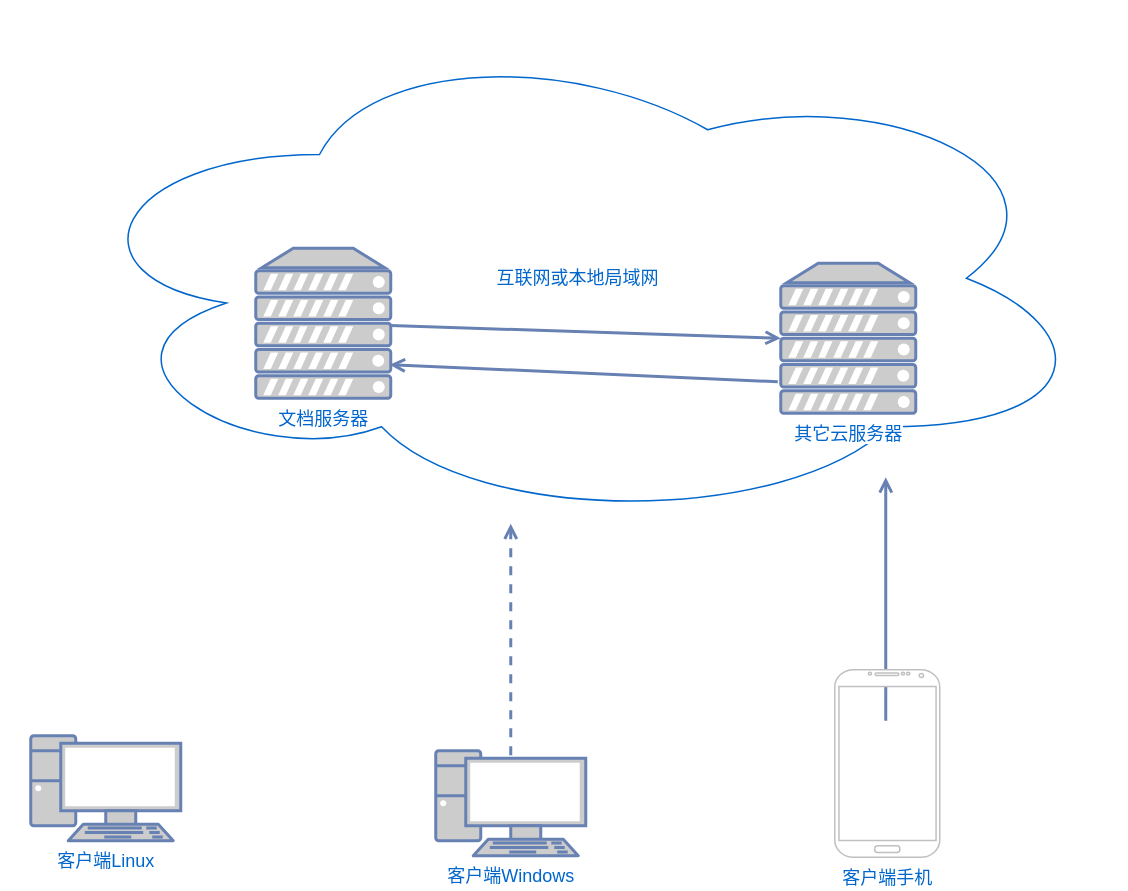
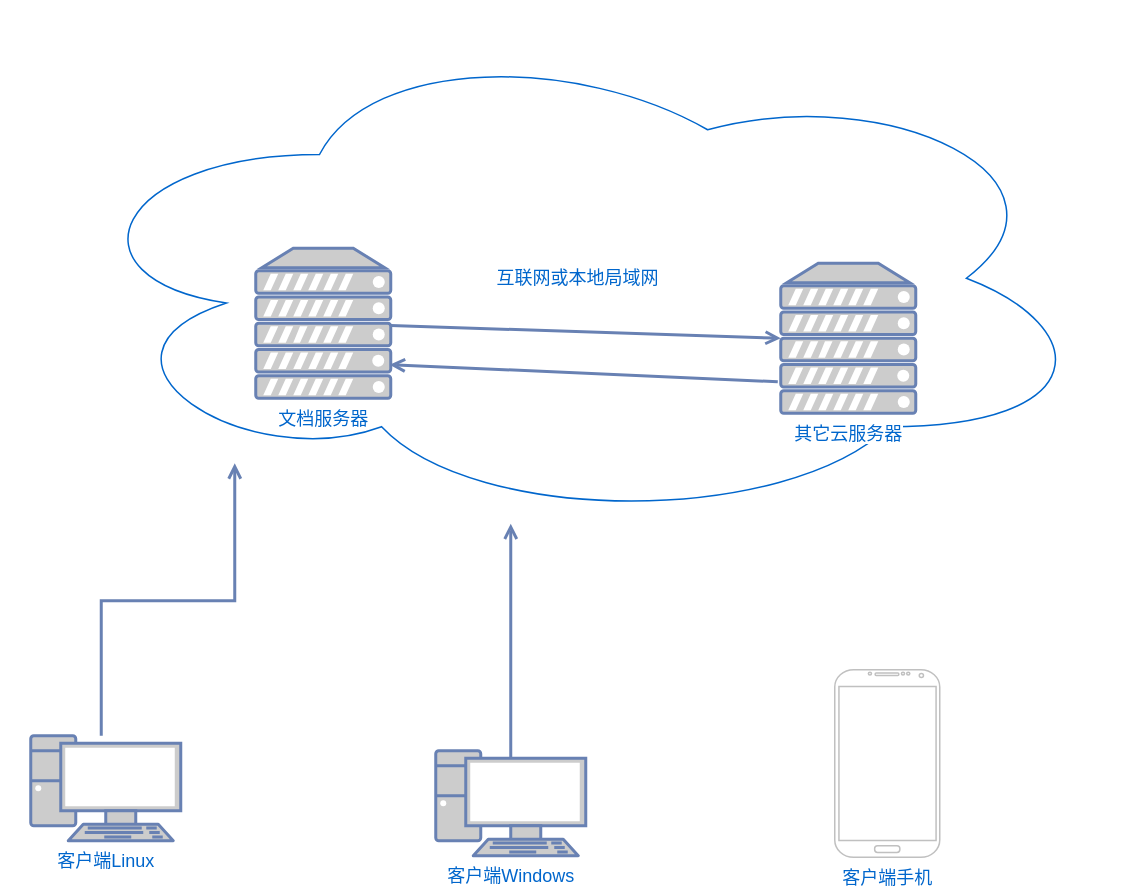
(886, 576) -> none
none -> (165, 601)
(511, 648) -> (511, 648)
